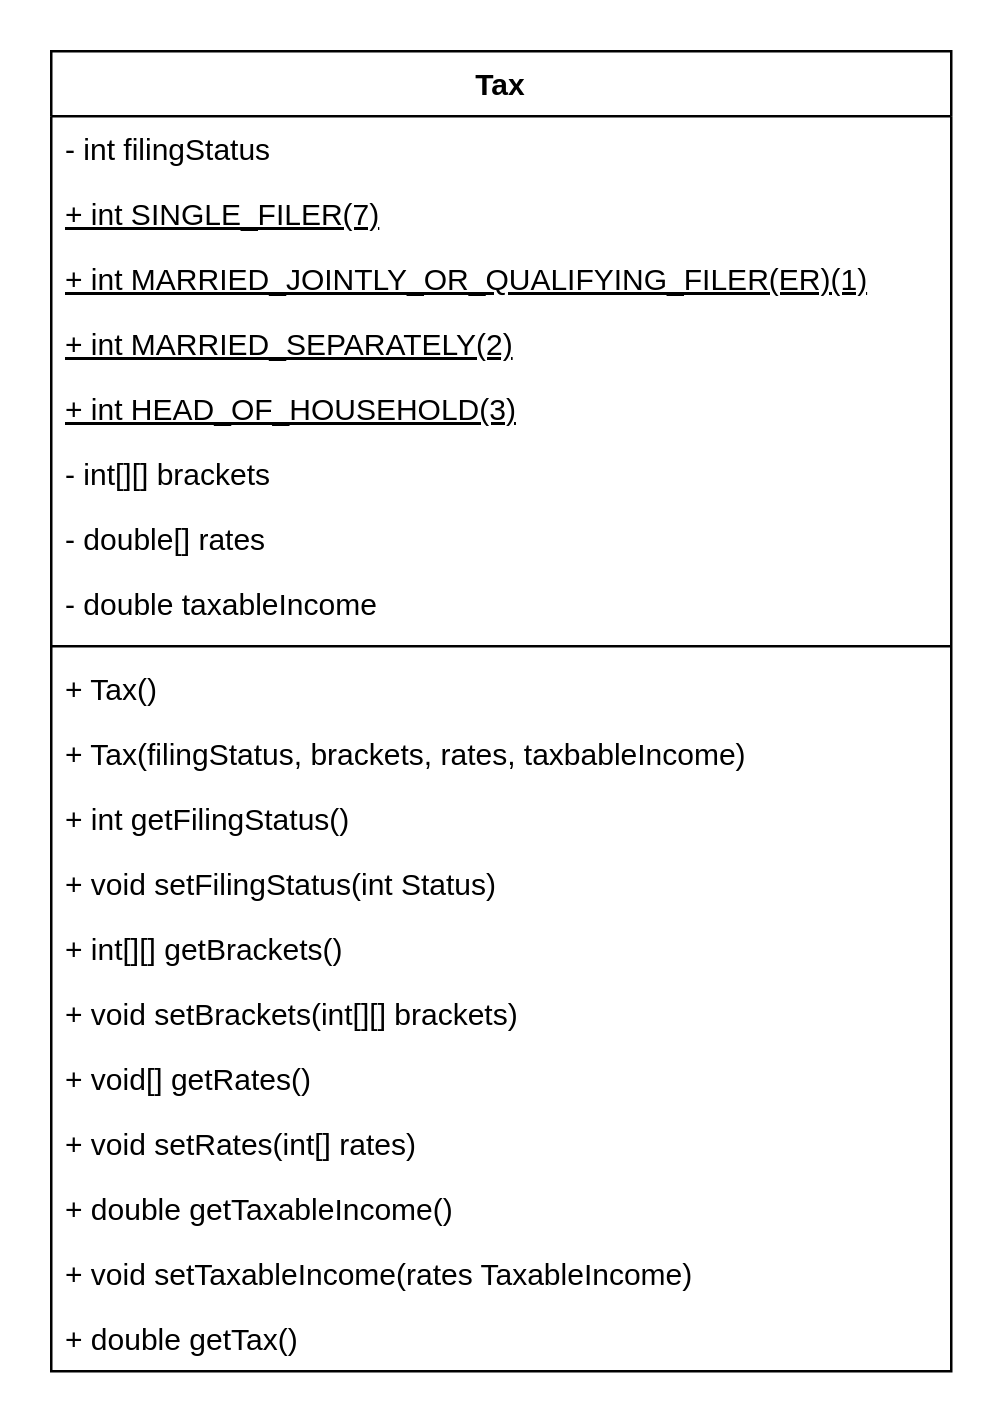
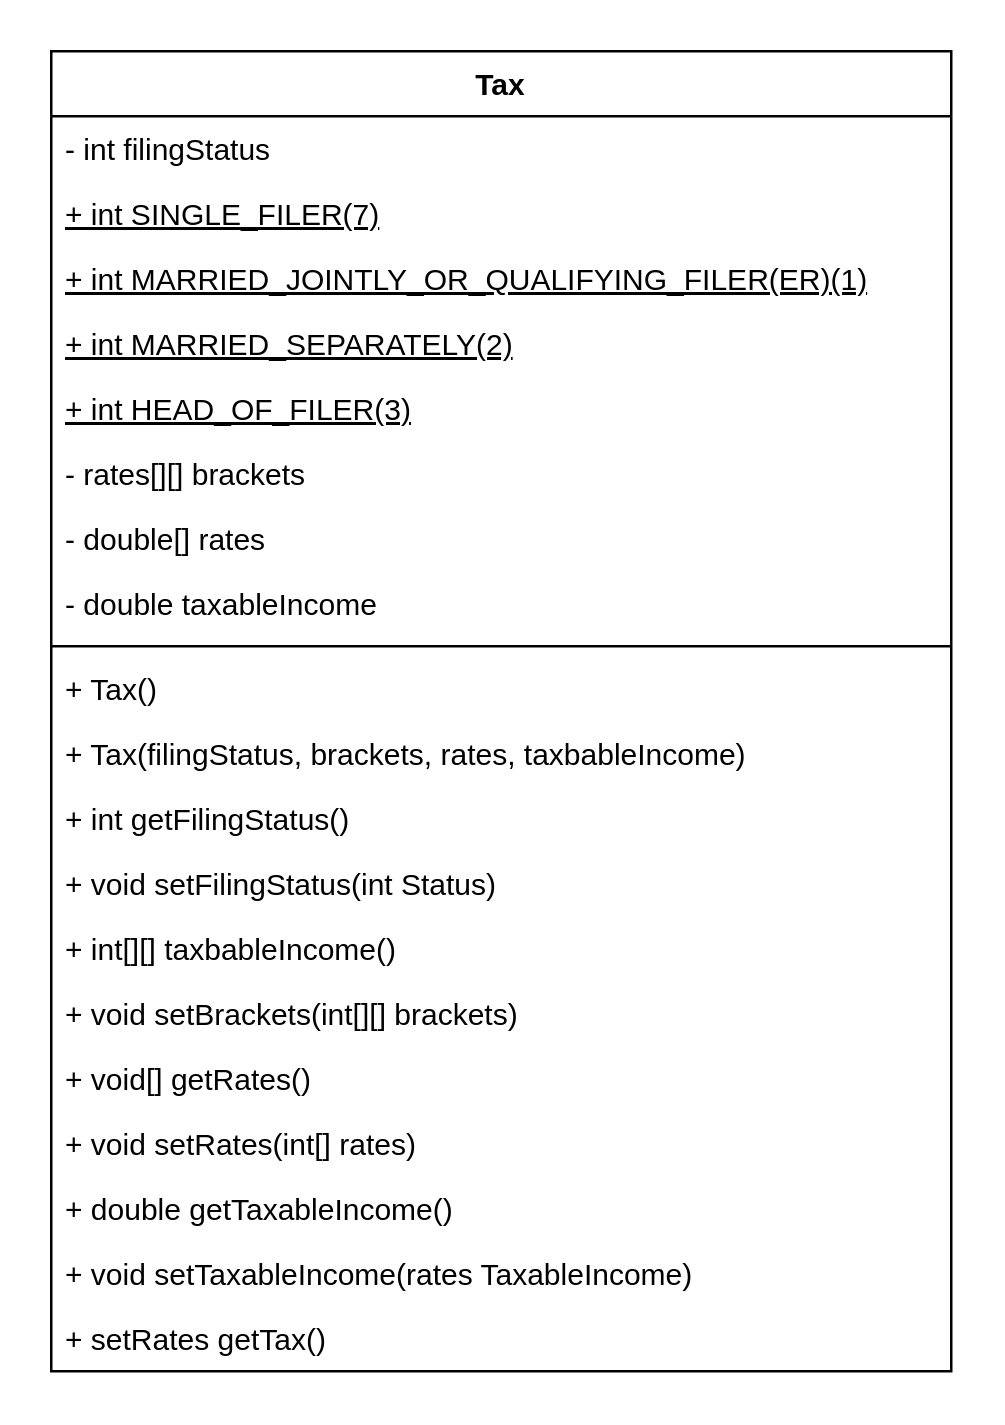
(272, 410) -> (238, 410)
(205, 475) -> (225, 475)
(247, 950) -> (268, 950)
(196, 1340) -> (217, 1340)
